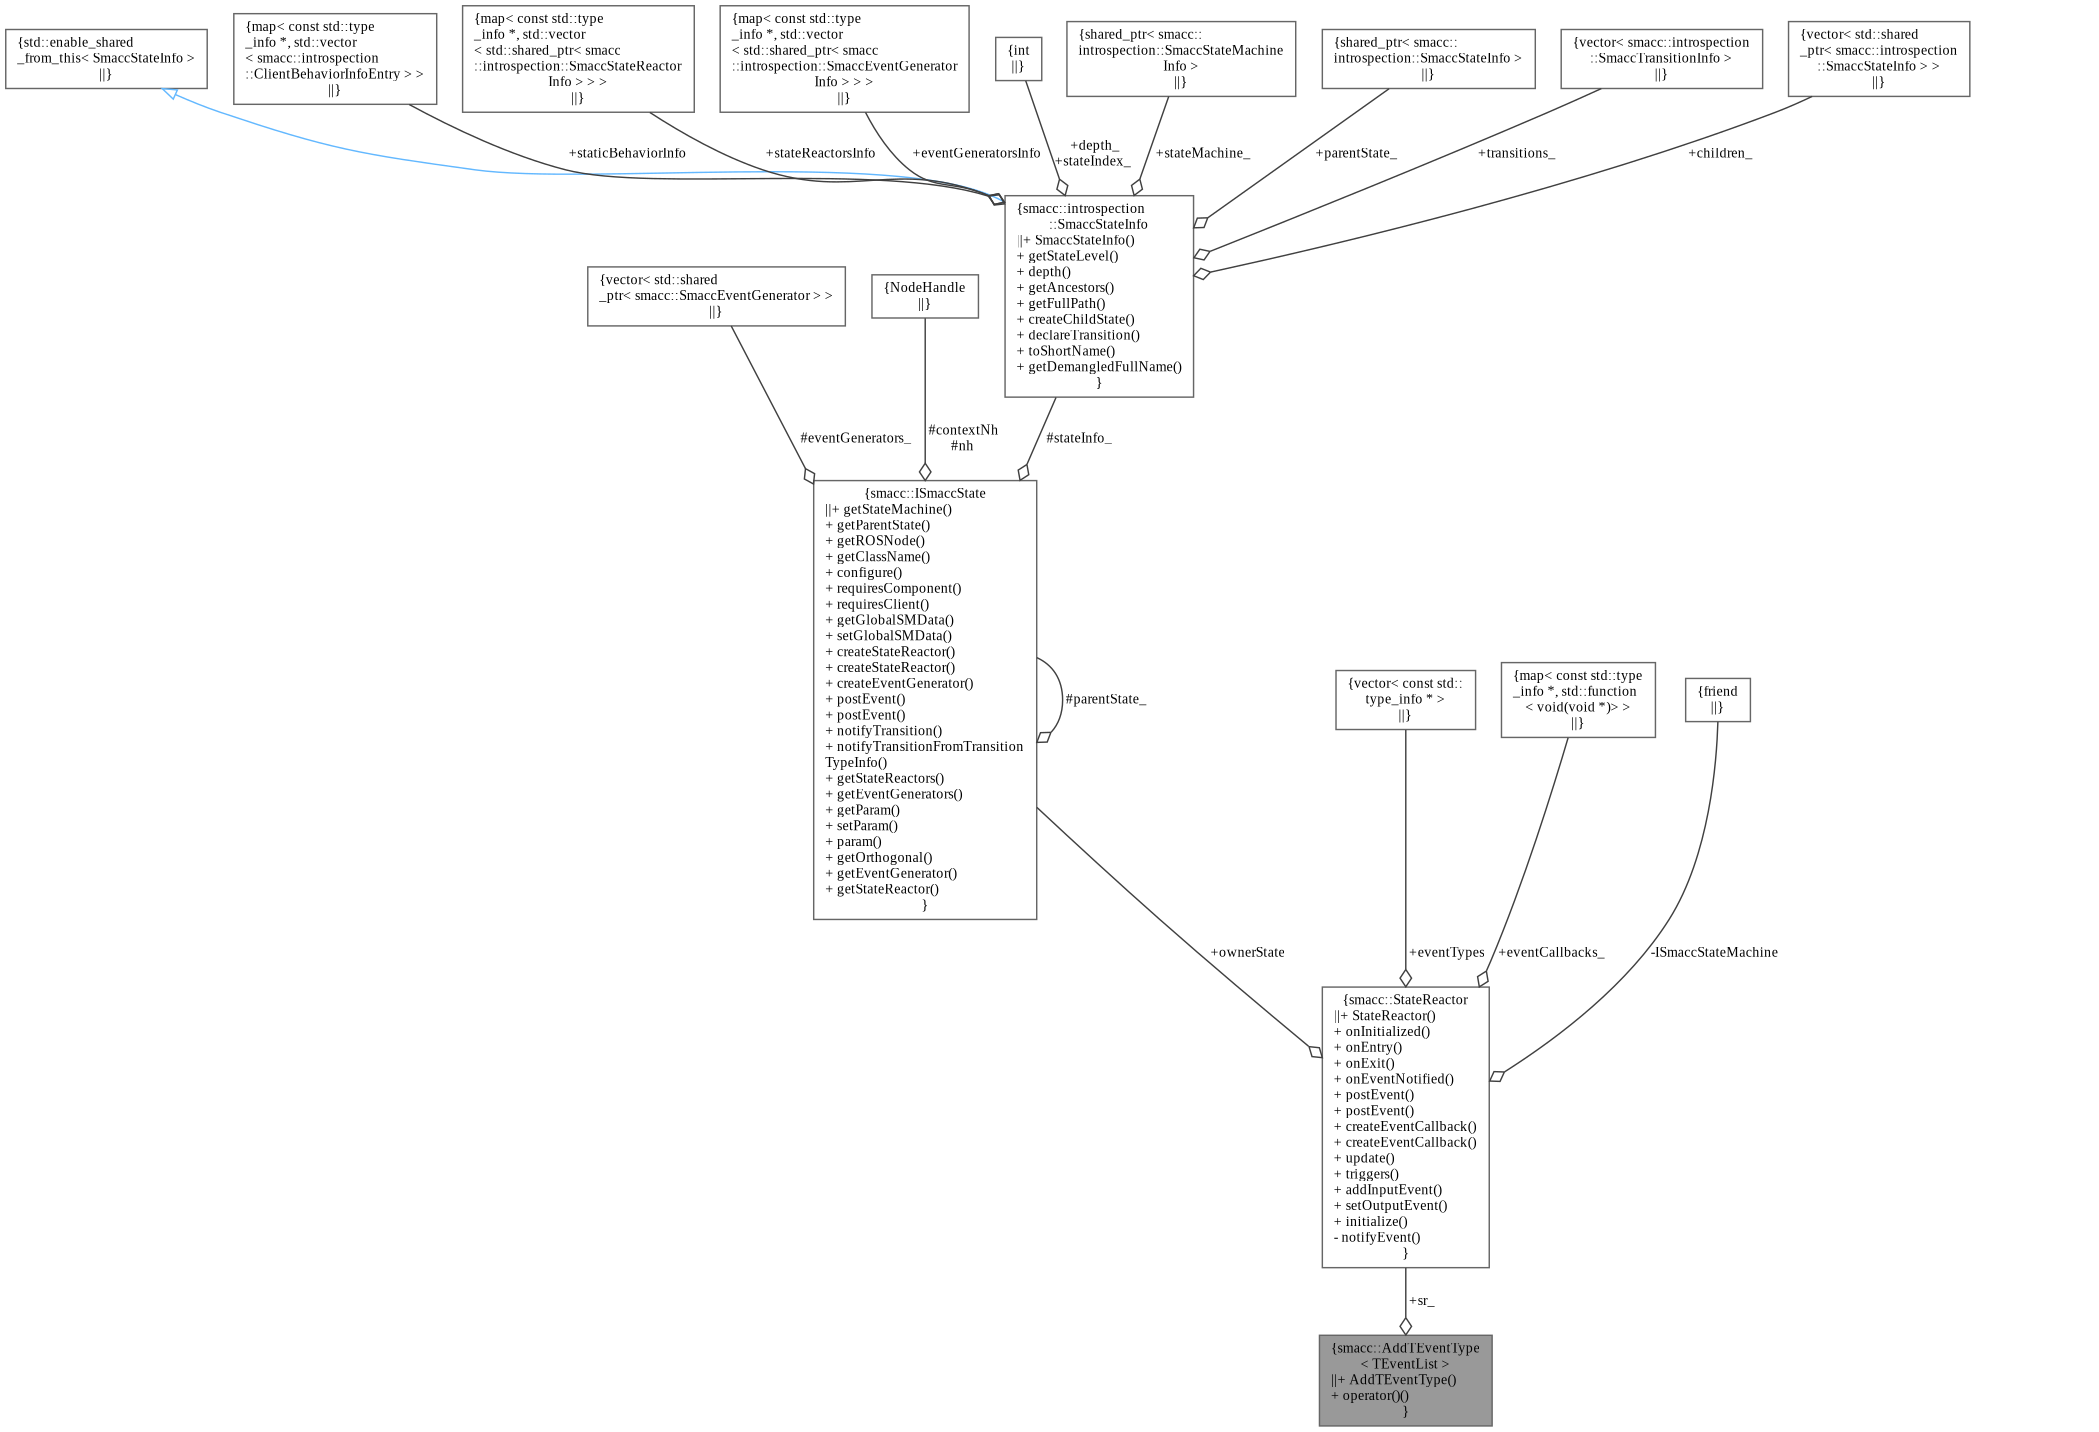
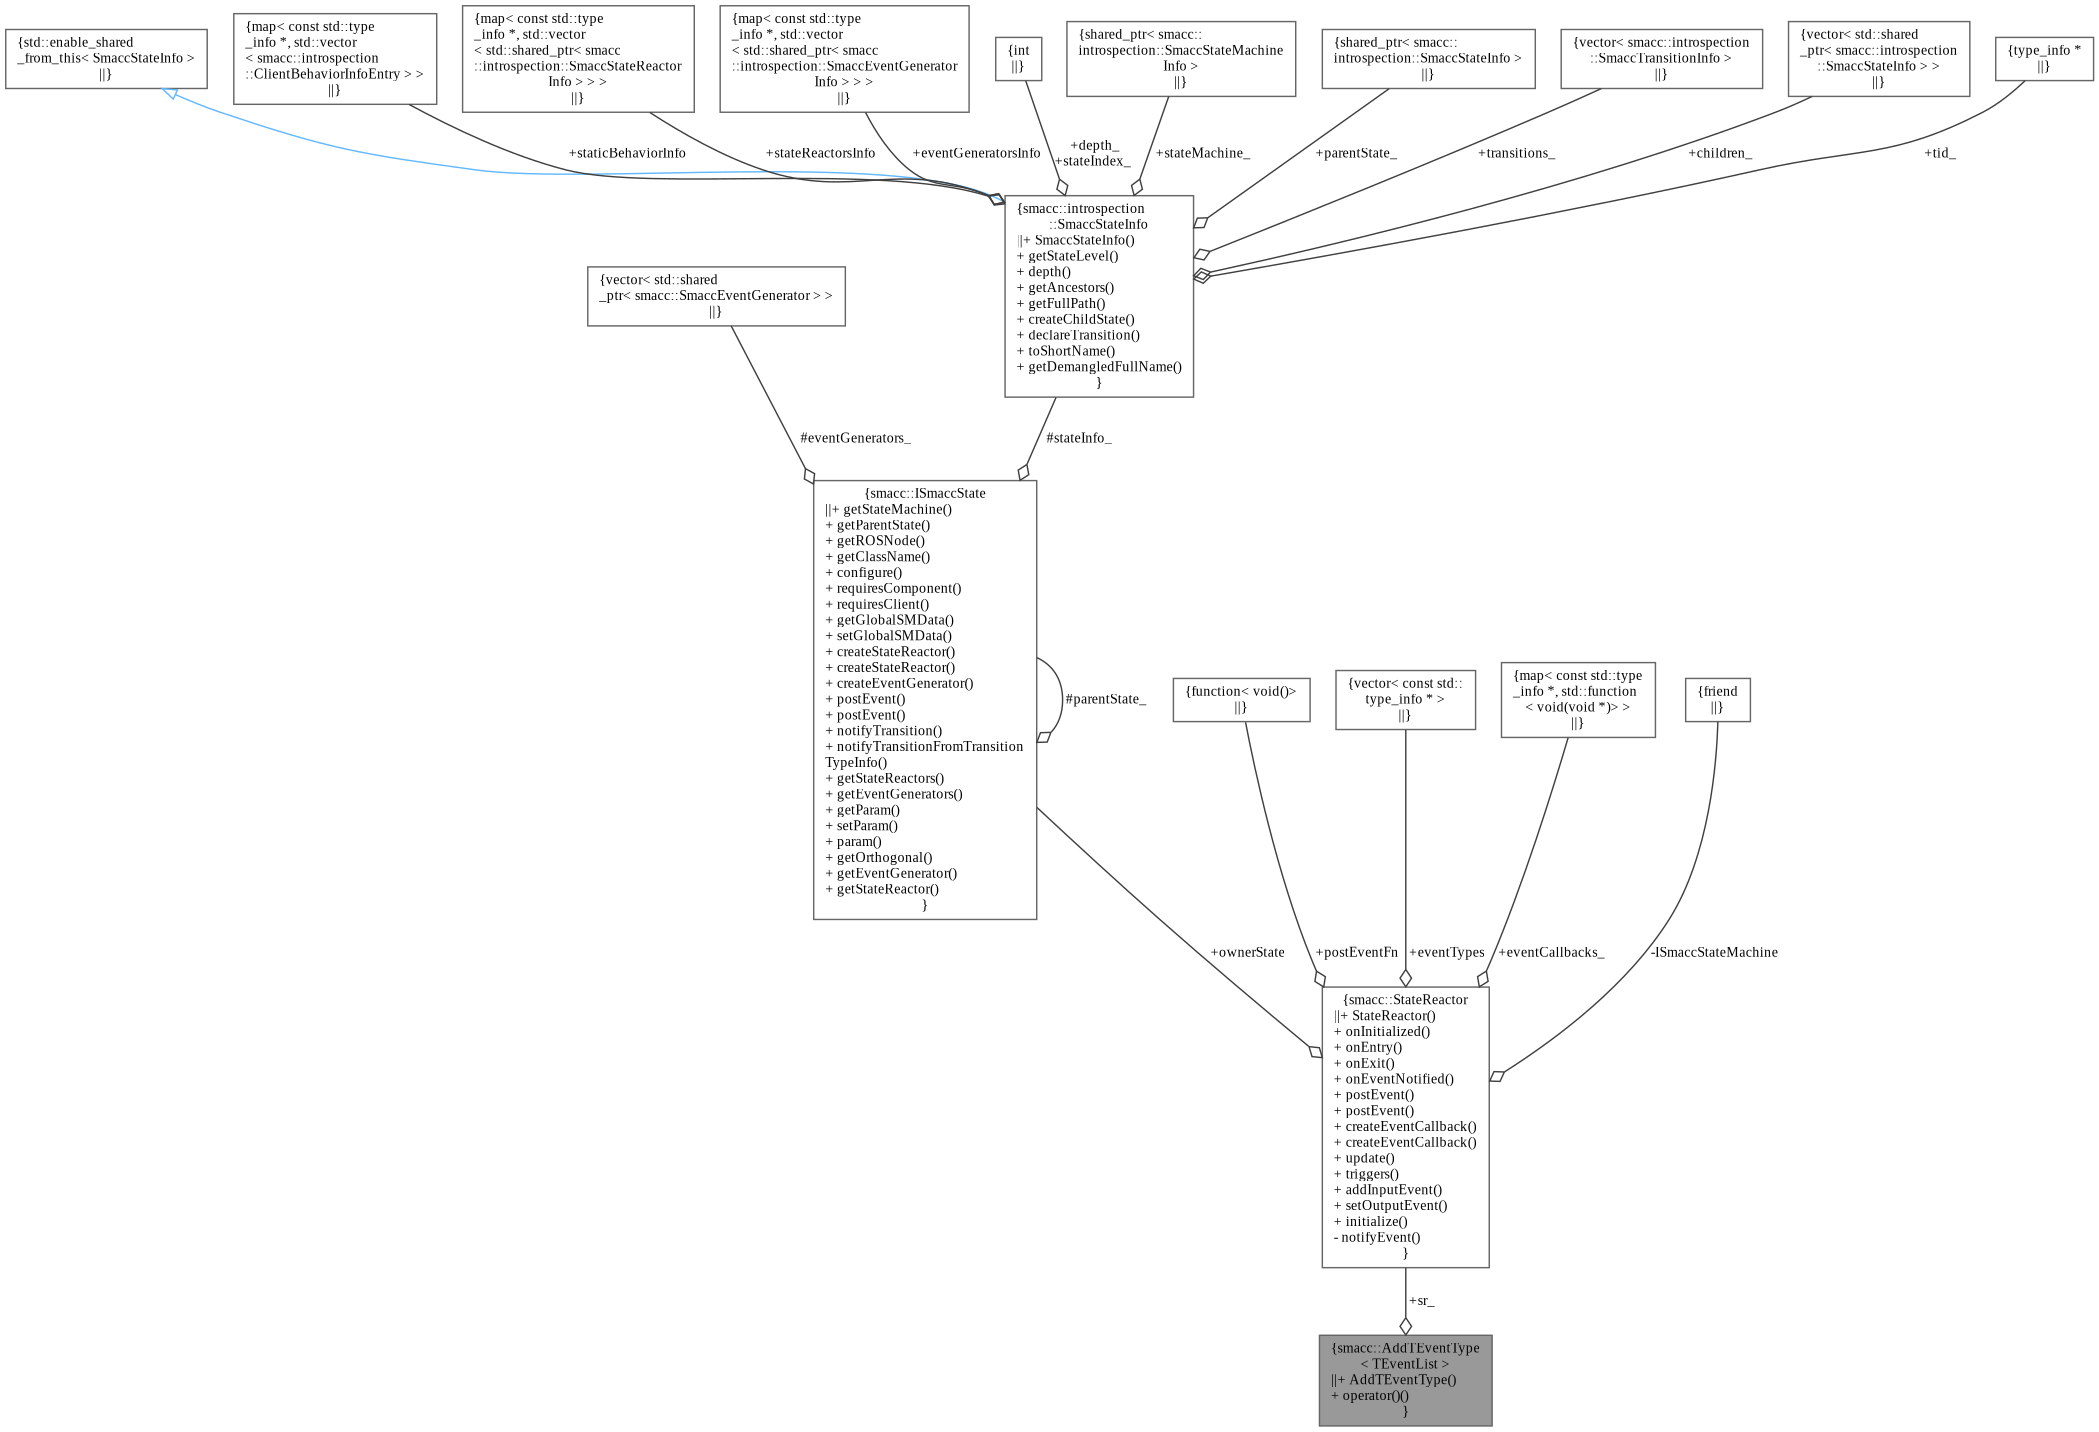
none -> (2045, 59)
(925, 296) -> none
none -> (1242, 700)
